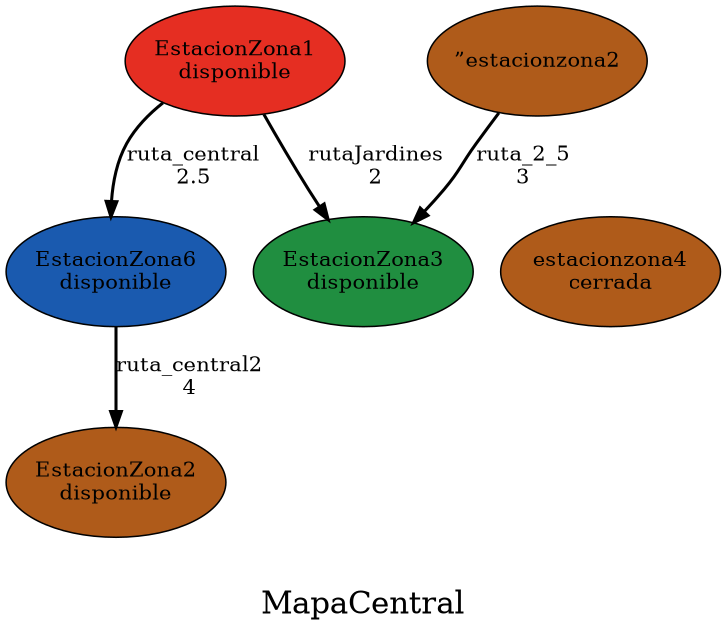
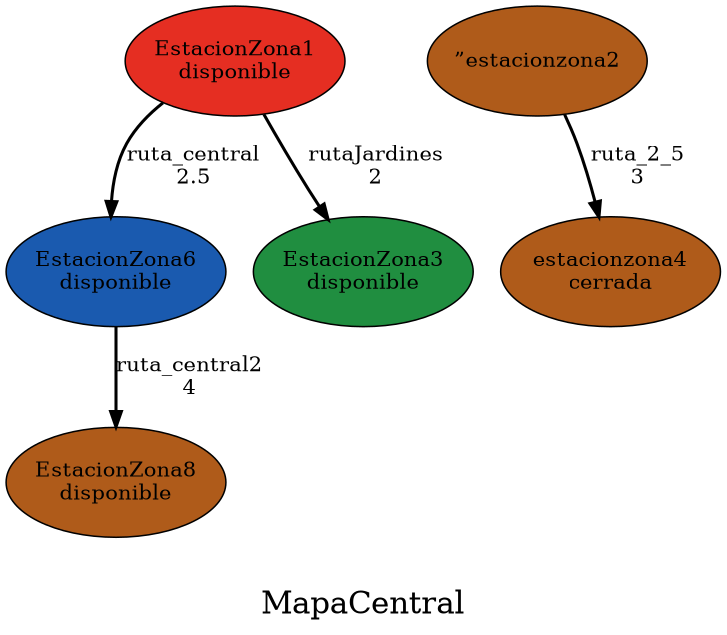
(463, 163) -> (582, 158)
(116, 482) -> (116, 482)
